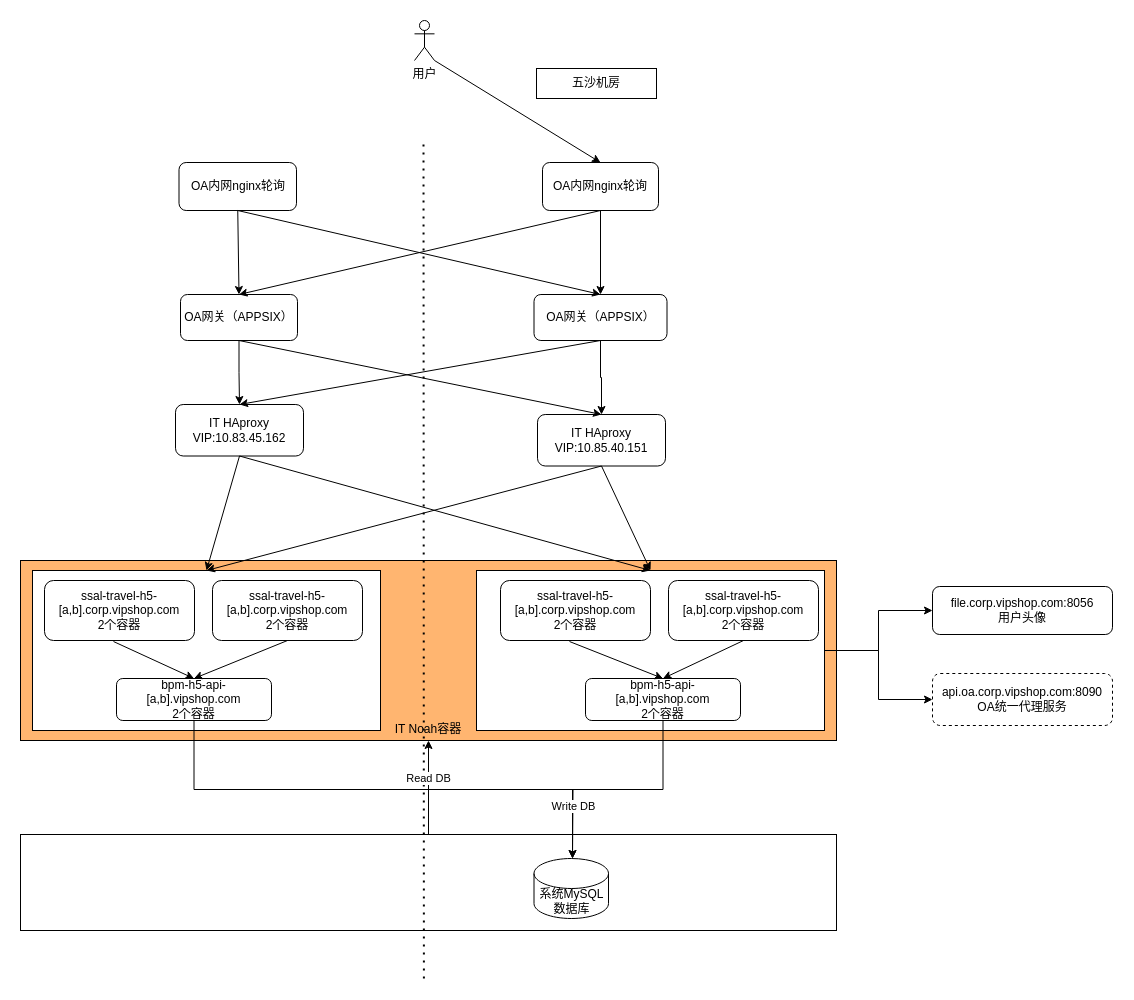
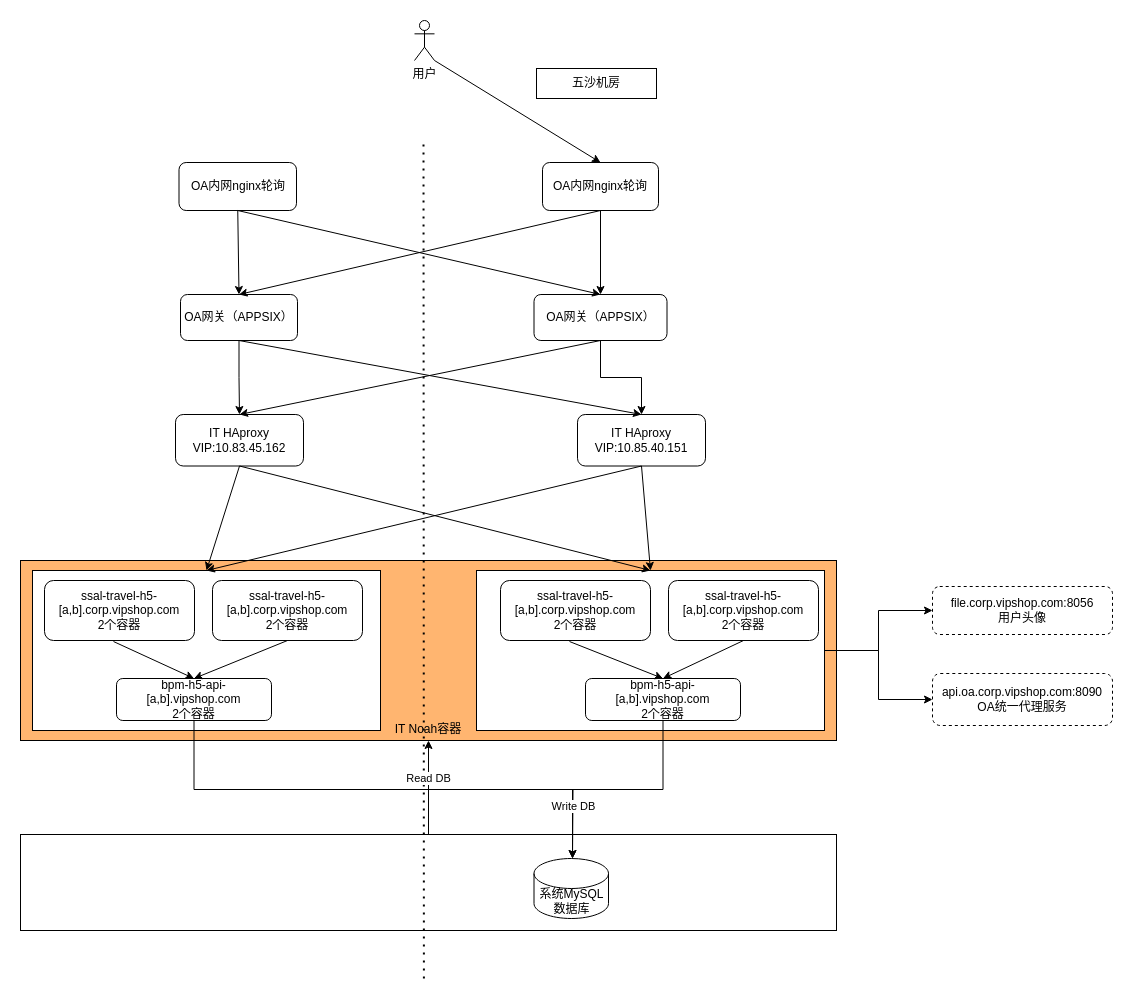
(240, 430) -> (240, 440)
(602, 440) -> (642, 440)
(1023, 611) -> (1023, 611)
